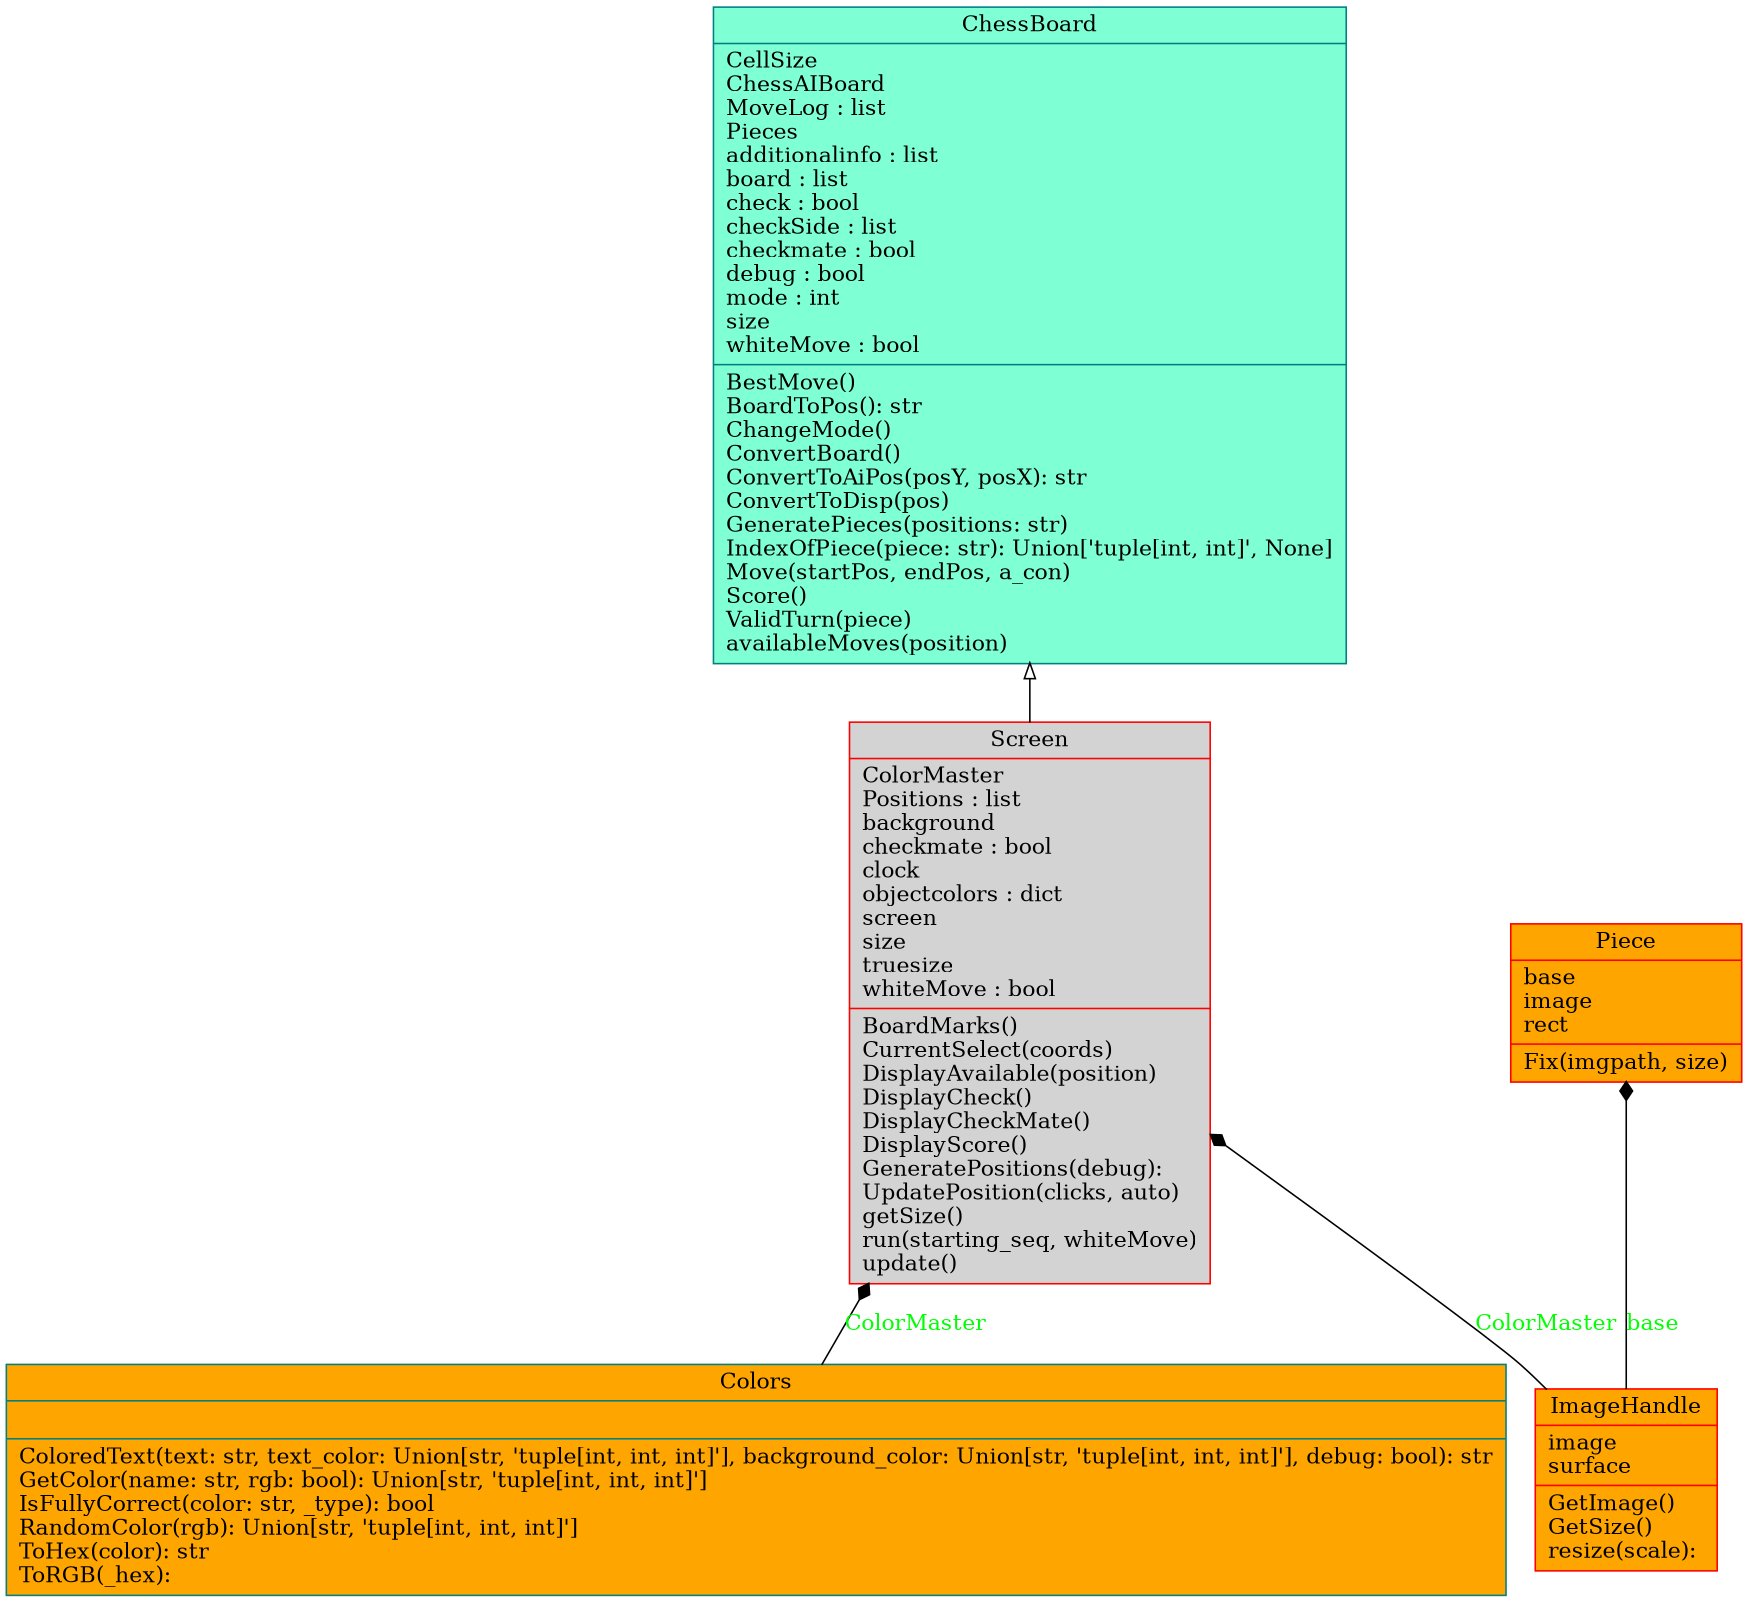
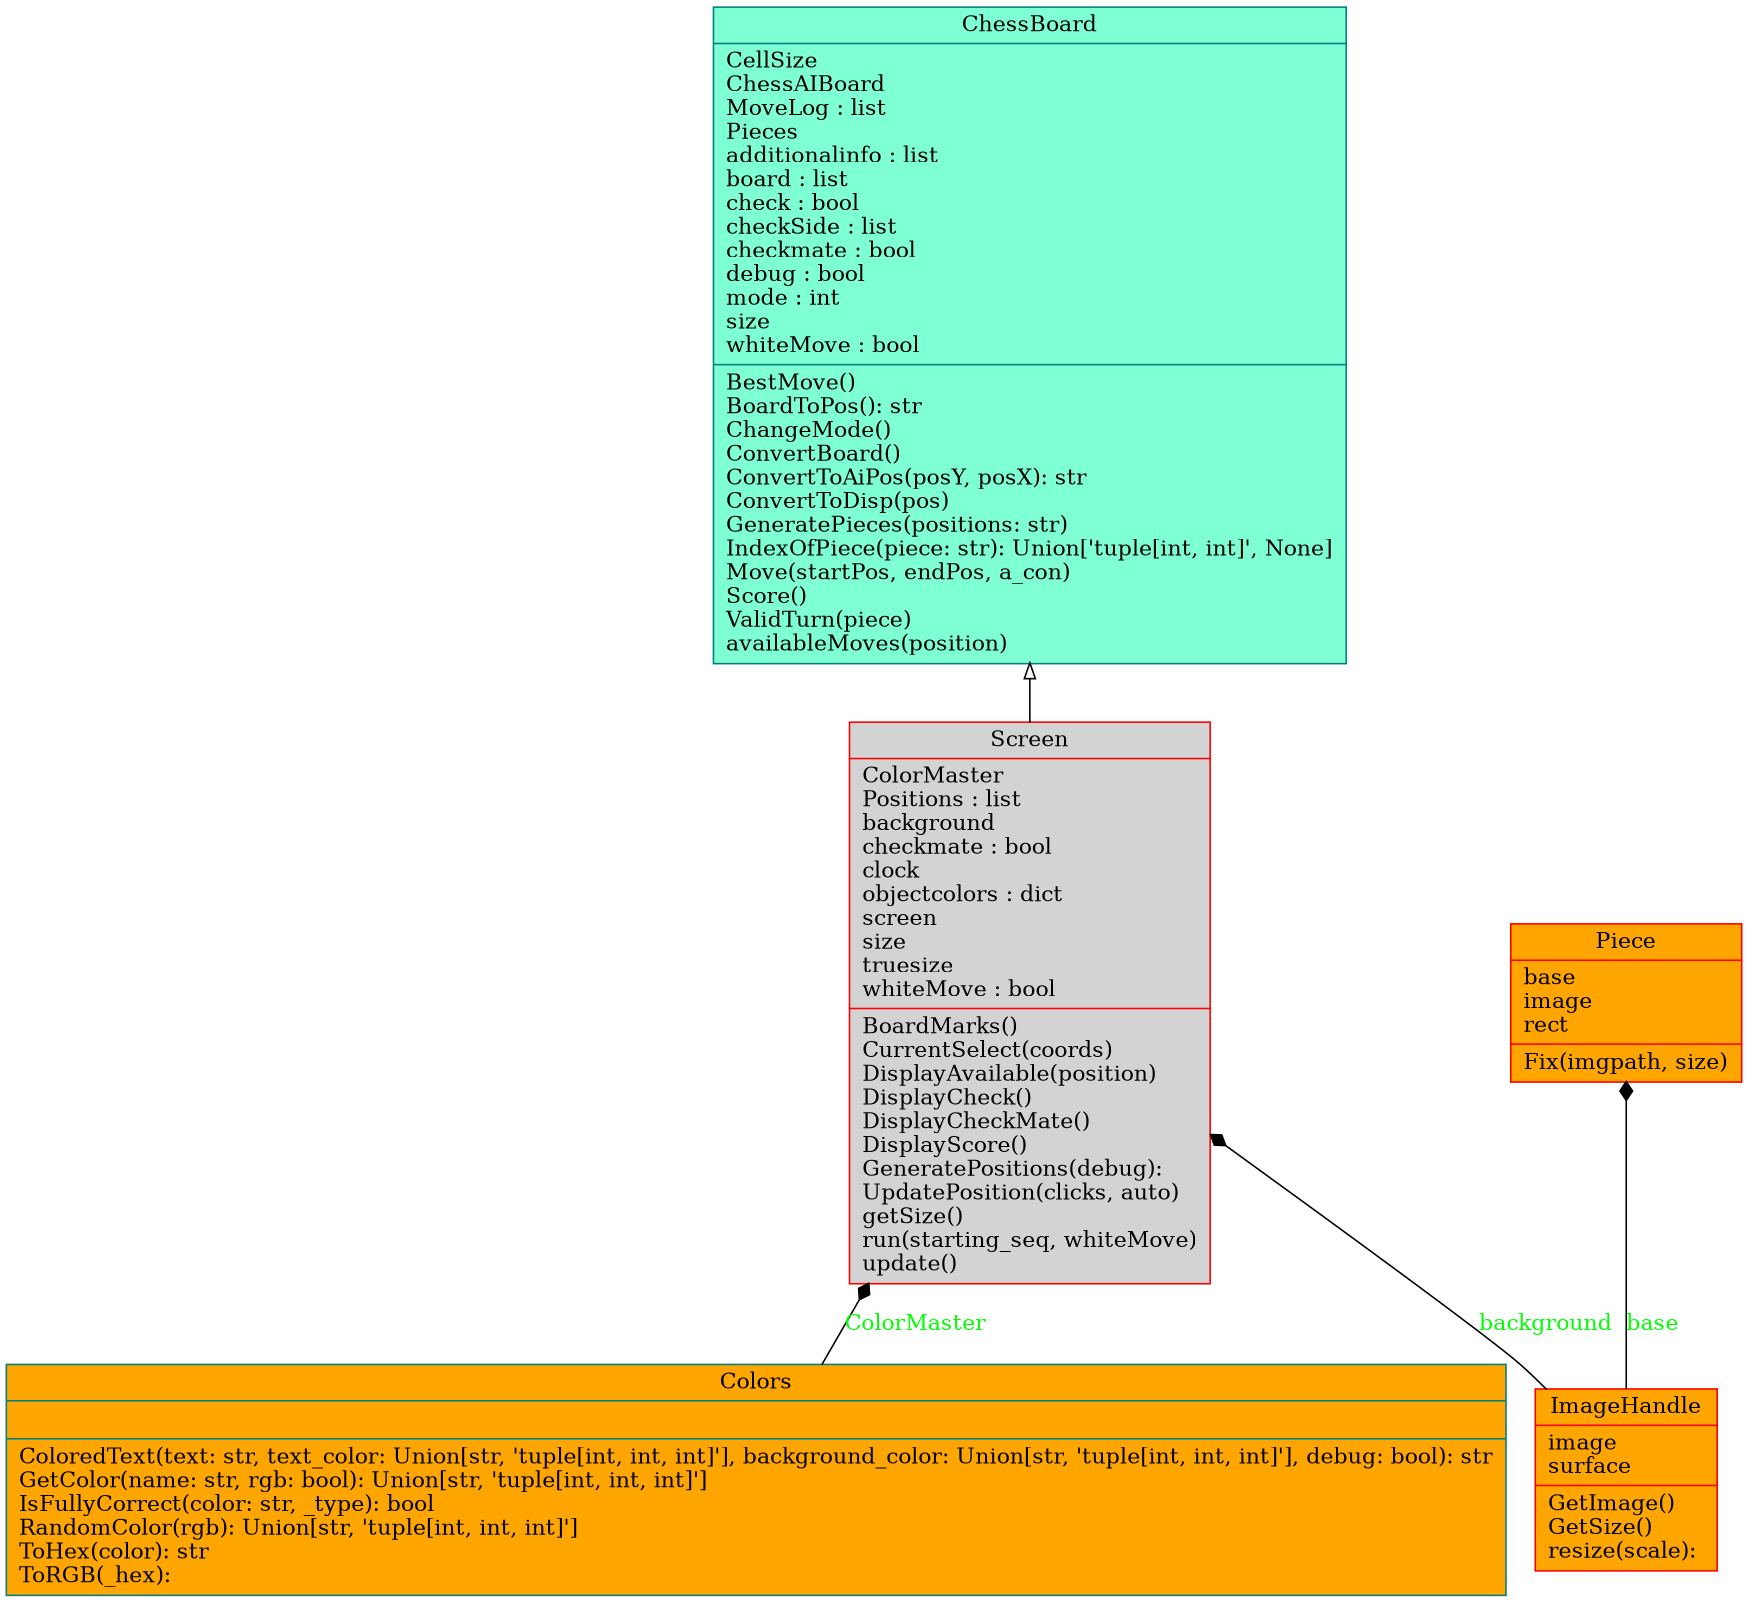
(1546, 1324) -> (1546, 1324)
